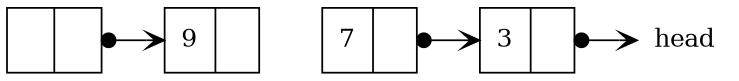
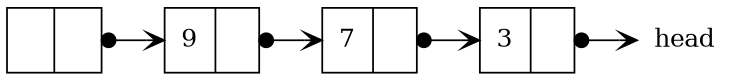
none -> (289, 40)
